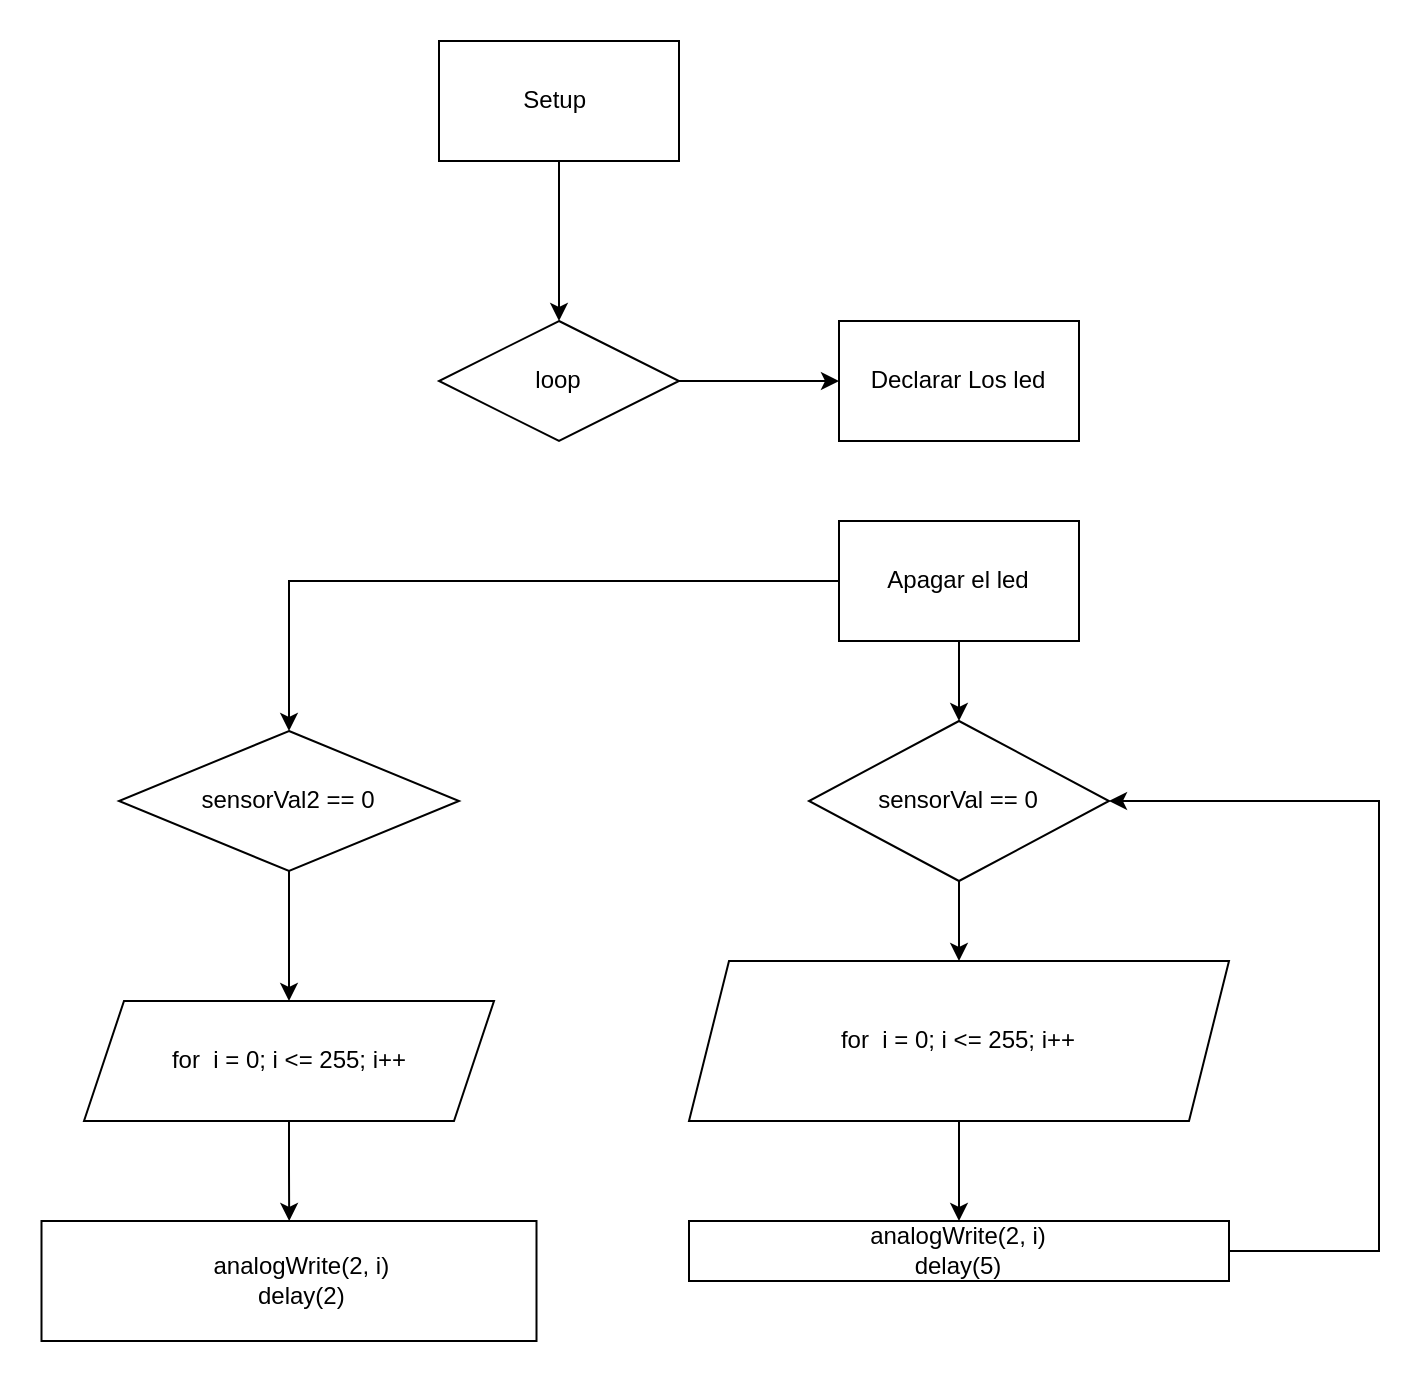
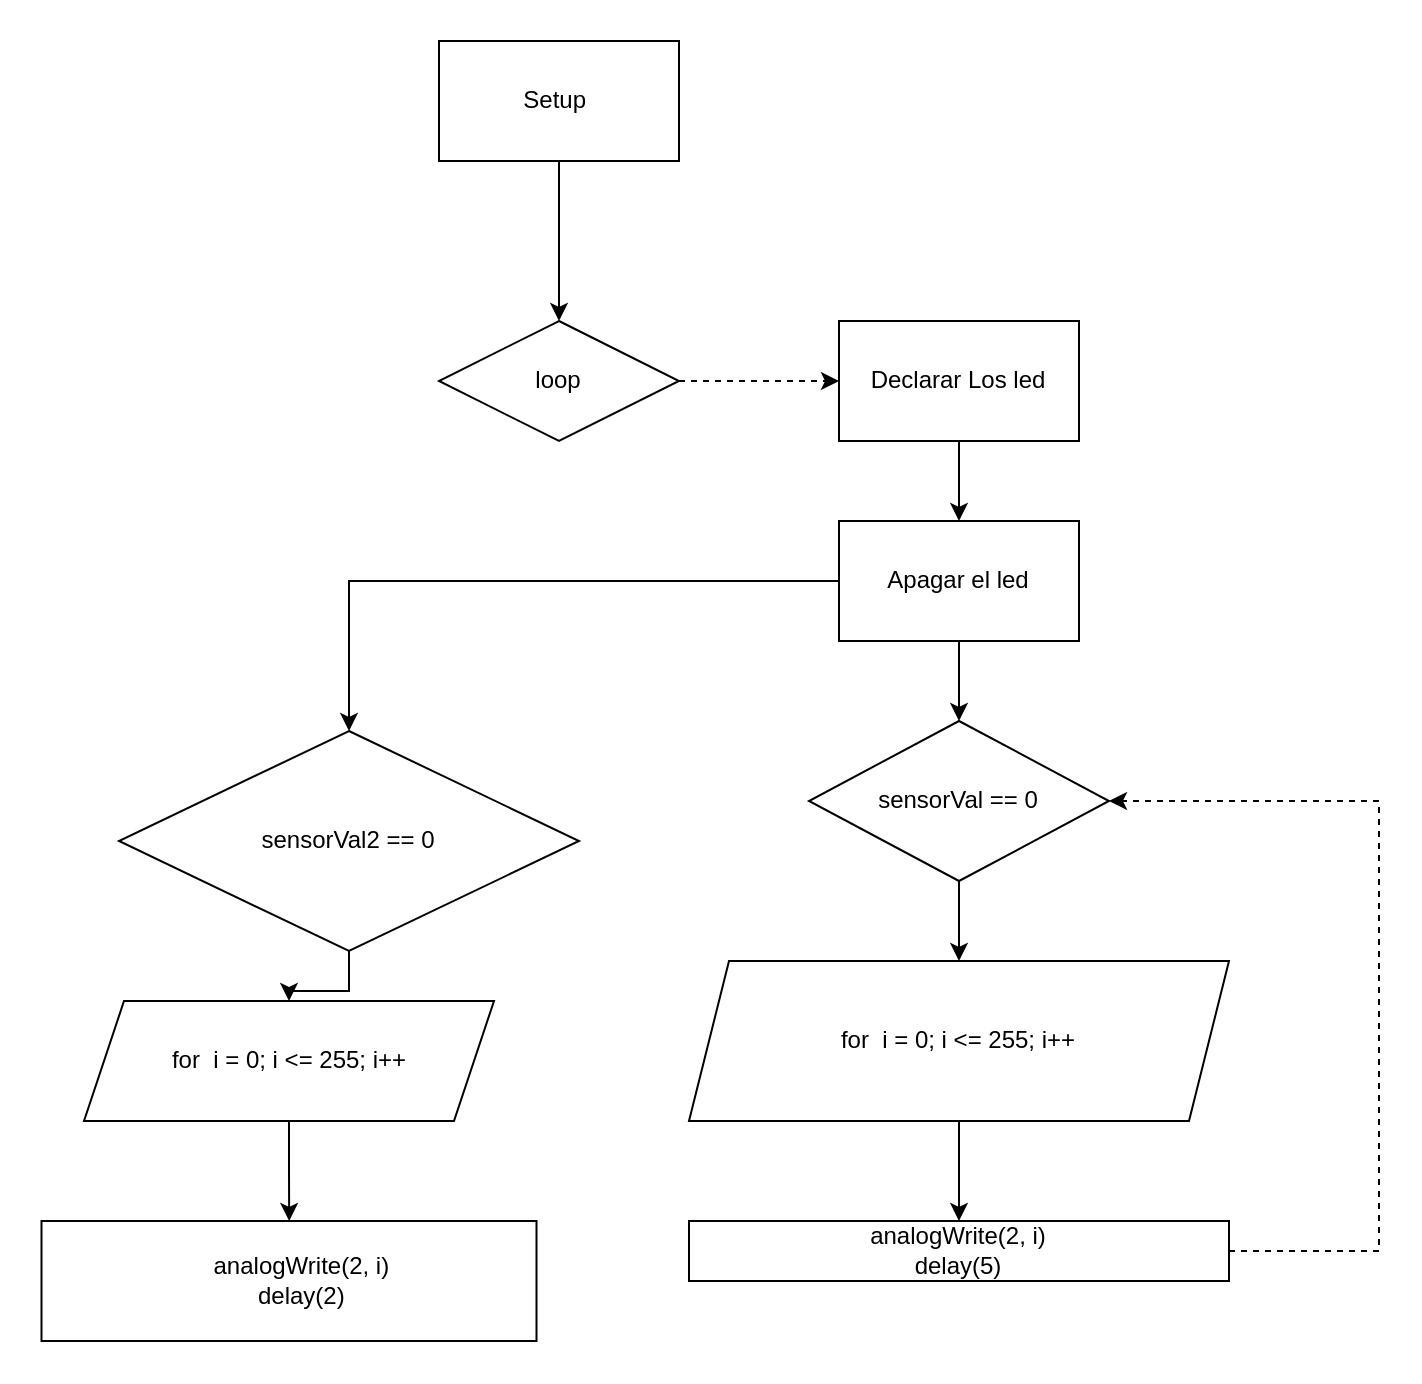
(752, 381) -> (752, 381)
none -> (959, 474)
(289, 801) -> (349, 841)
(1379, 972) -> (1379, 972)
